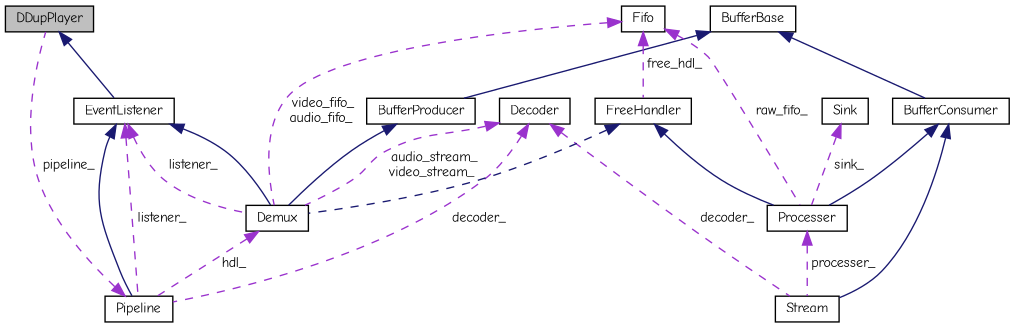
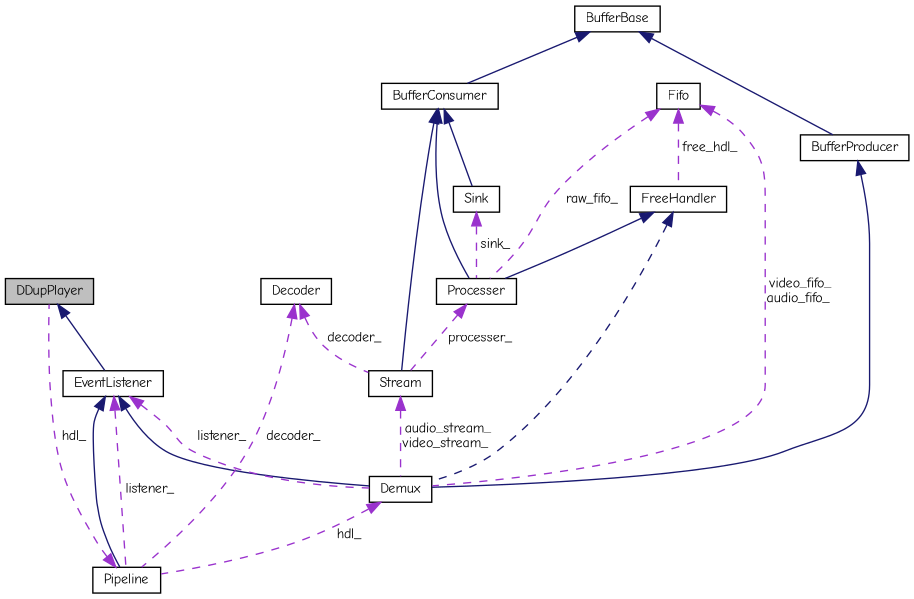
(388, 150) -> (401, 443)
none -> (461, 154)
(67, 165) -> (73, 436)
